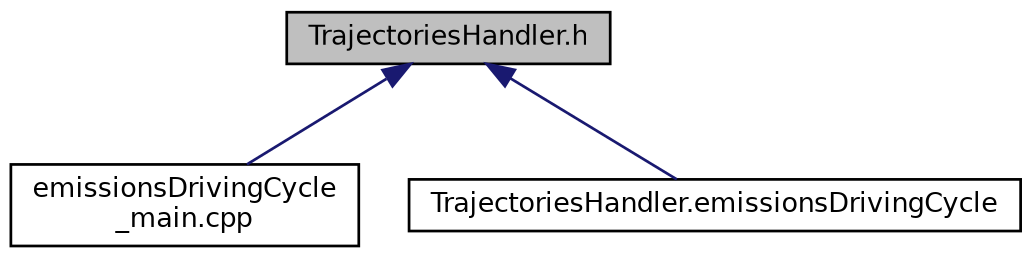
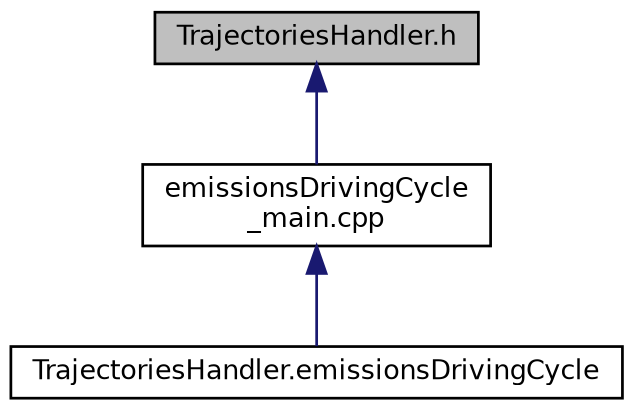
(593, 129) -> (317, 310)
